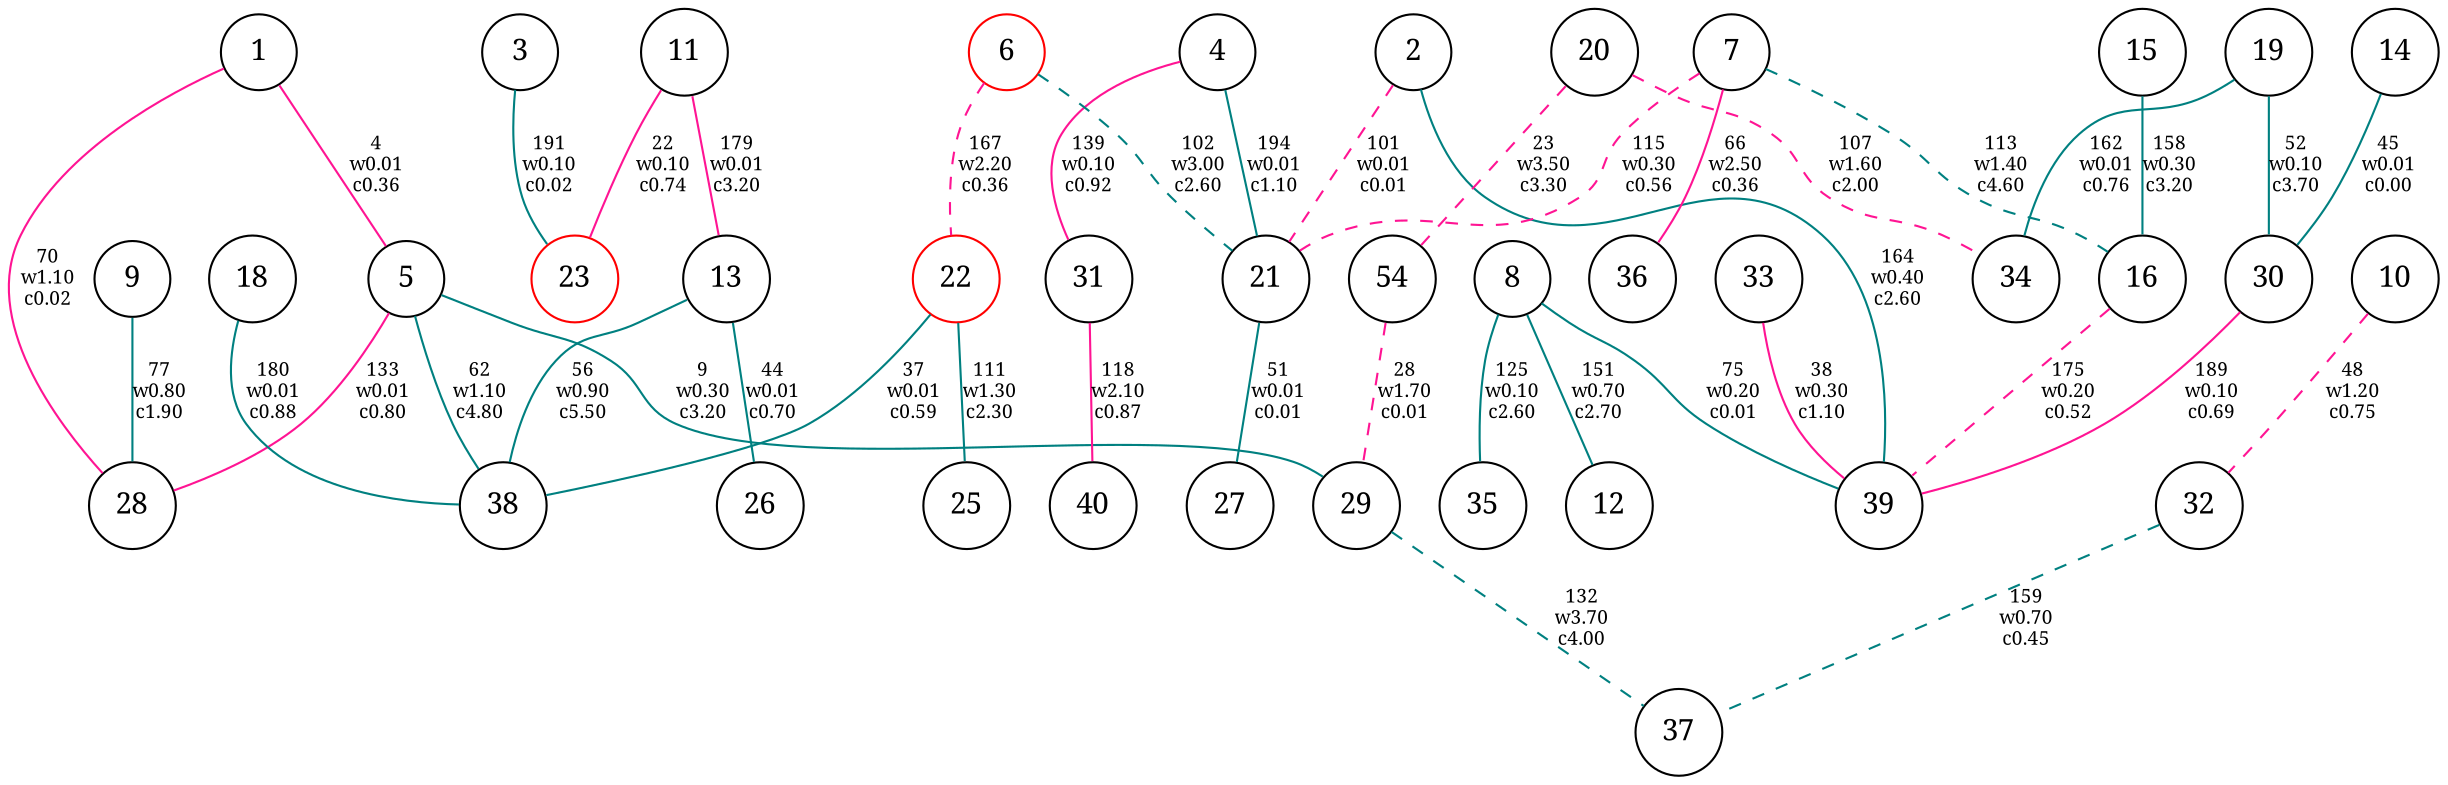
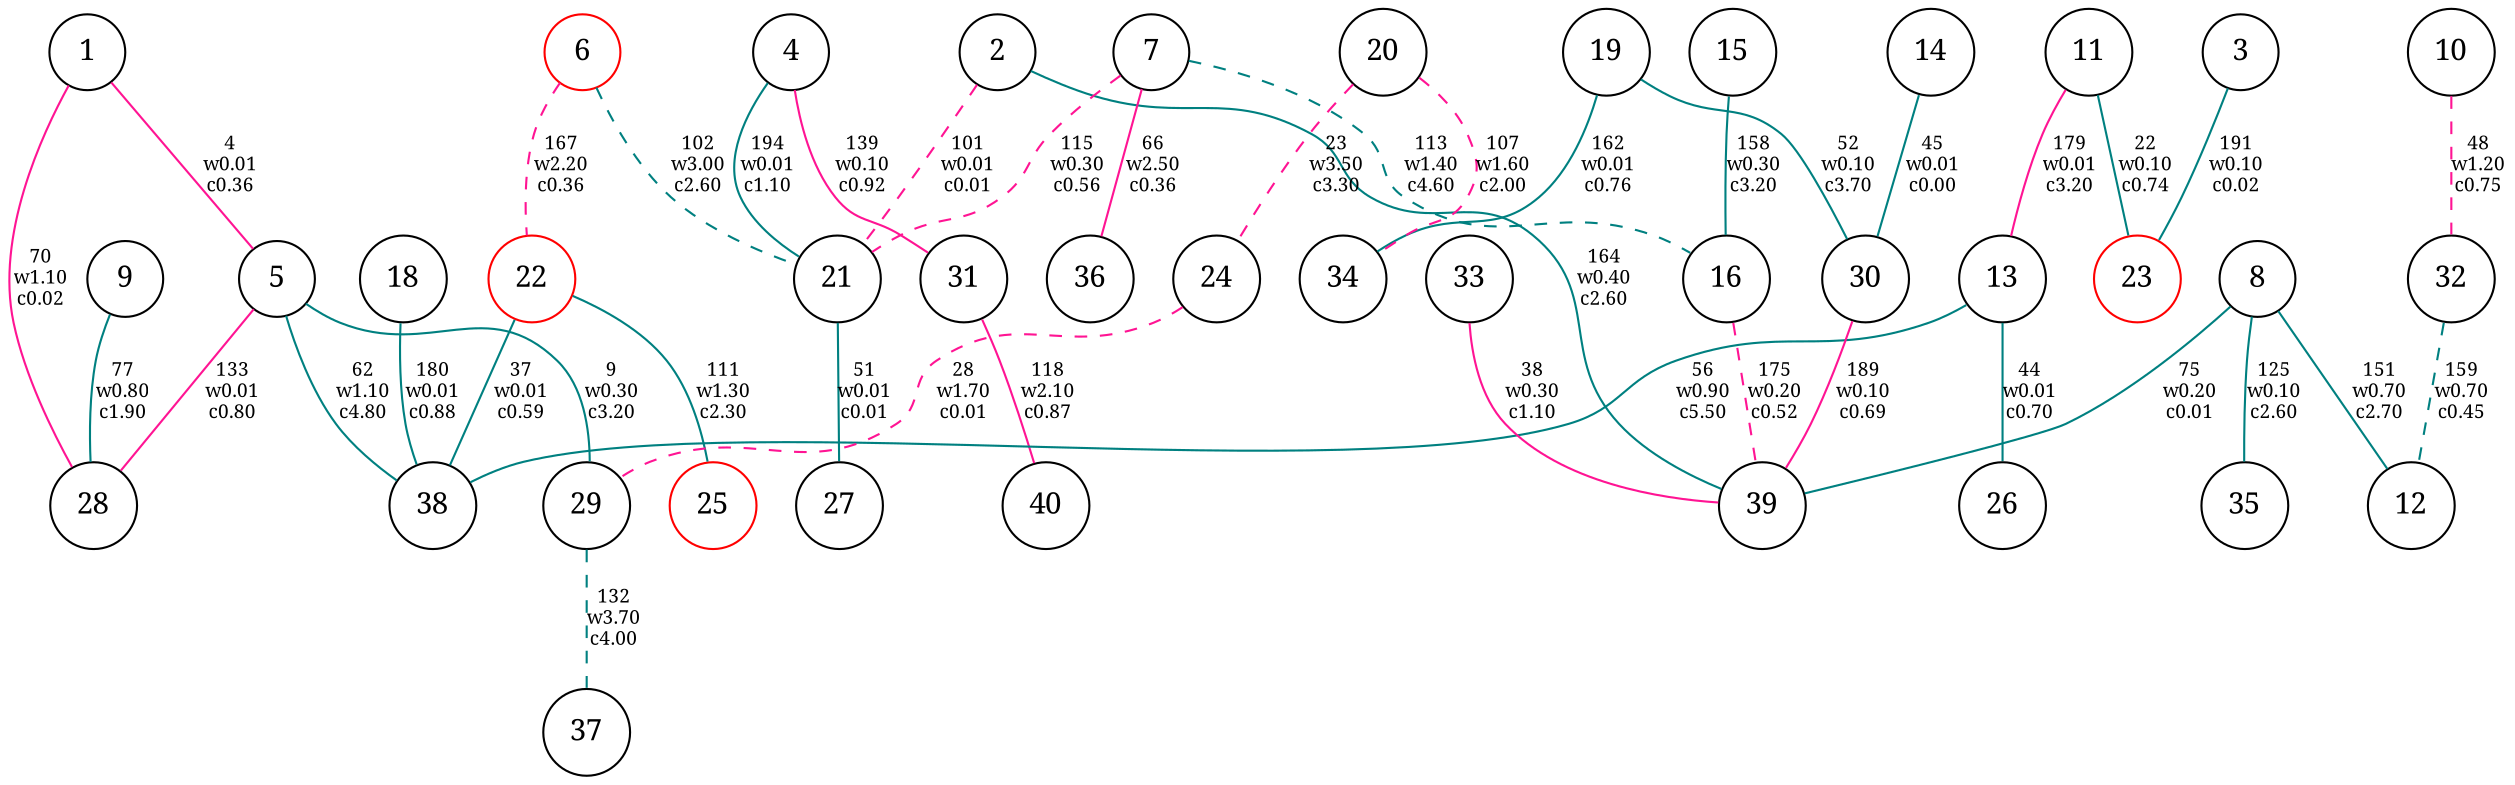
(622, 162) -> (2113, 165)
(1392, 279) -> (1217, 279)
(967, 506) -> (713, 506)
(1939, 619) -> (2431, 392)
